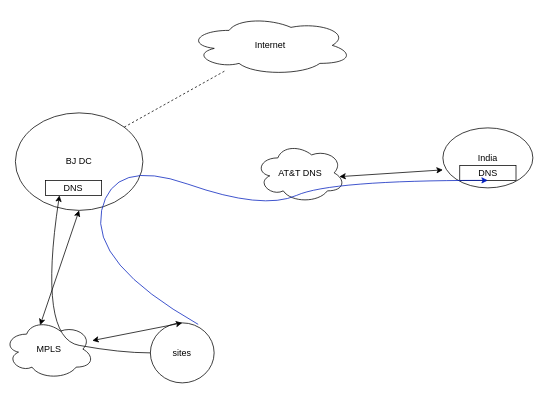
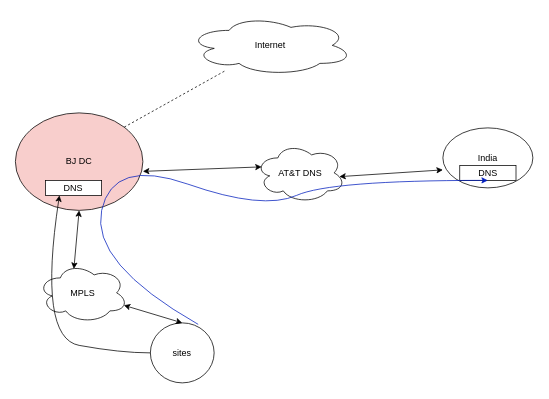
(79, 162) -> (79, 162)
none -> (202, 169)
(49, 349) -> (83, 293)
